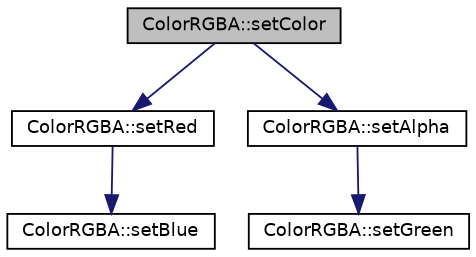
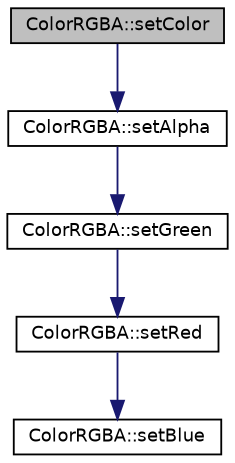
(181, 71) -> (118, 274)
